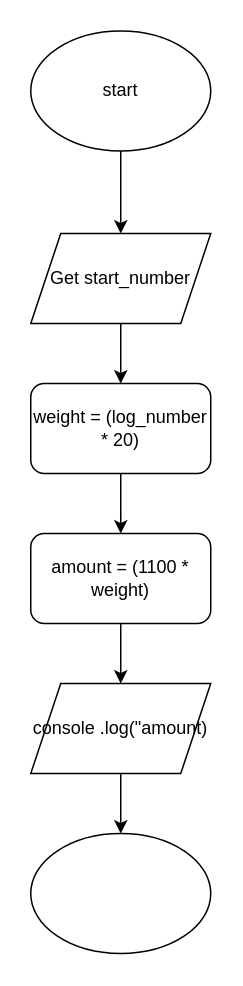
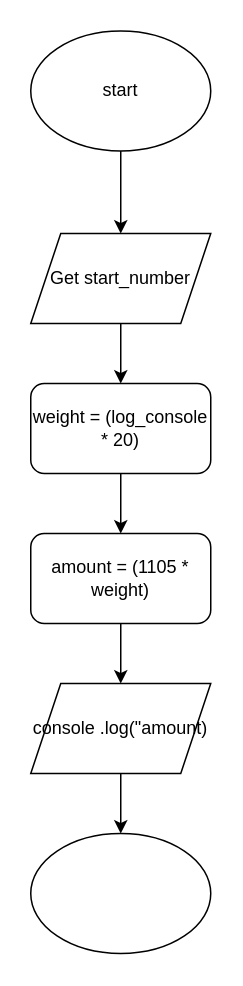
(121, 428) -> (121, 428)
(121, 578) -> (121, 578)
